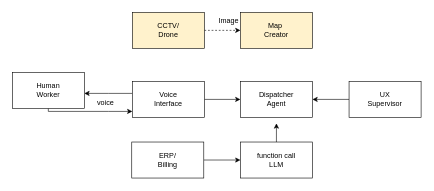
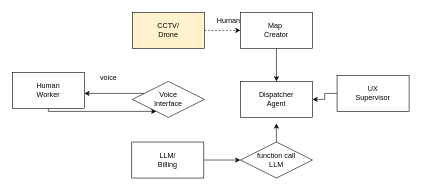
(229, 21) -> (229, 21)
(276, 30) -> (276, 30)
none -> (276, 62)
(168, 99) -> (168, 99)
(220, 99) -> none
(385, 99) -> (373, 93)
(105, 102) -> (108, 78)
(168, 160) -> (168, 160)
(276, 160) -> (276, 160)
